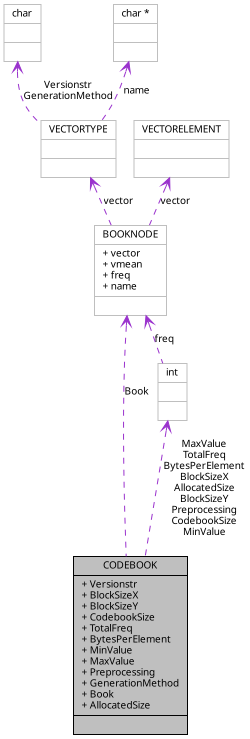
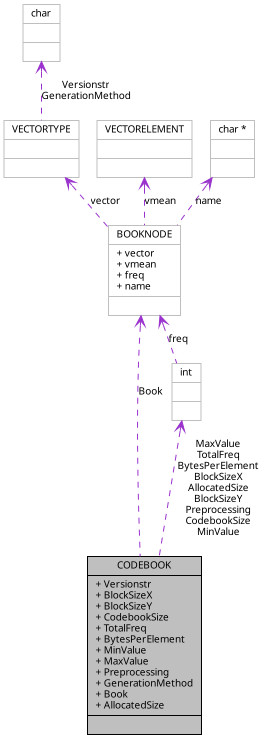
(116, 97) -> (192, 206)
(176, 202) -> (160, 202)
